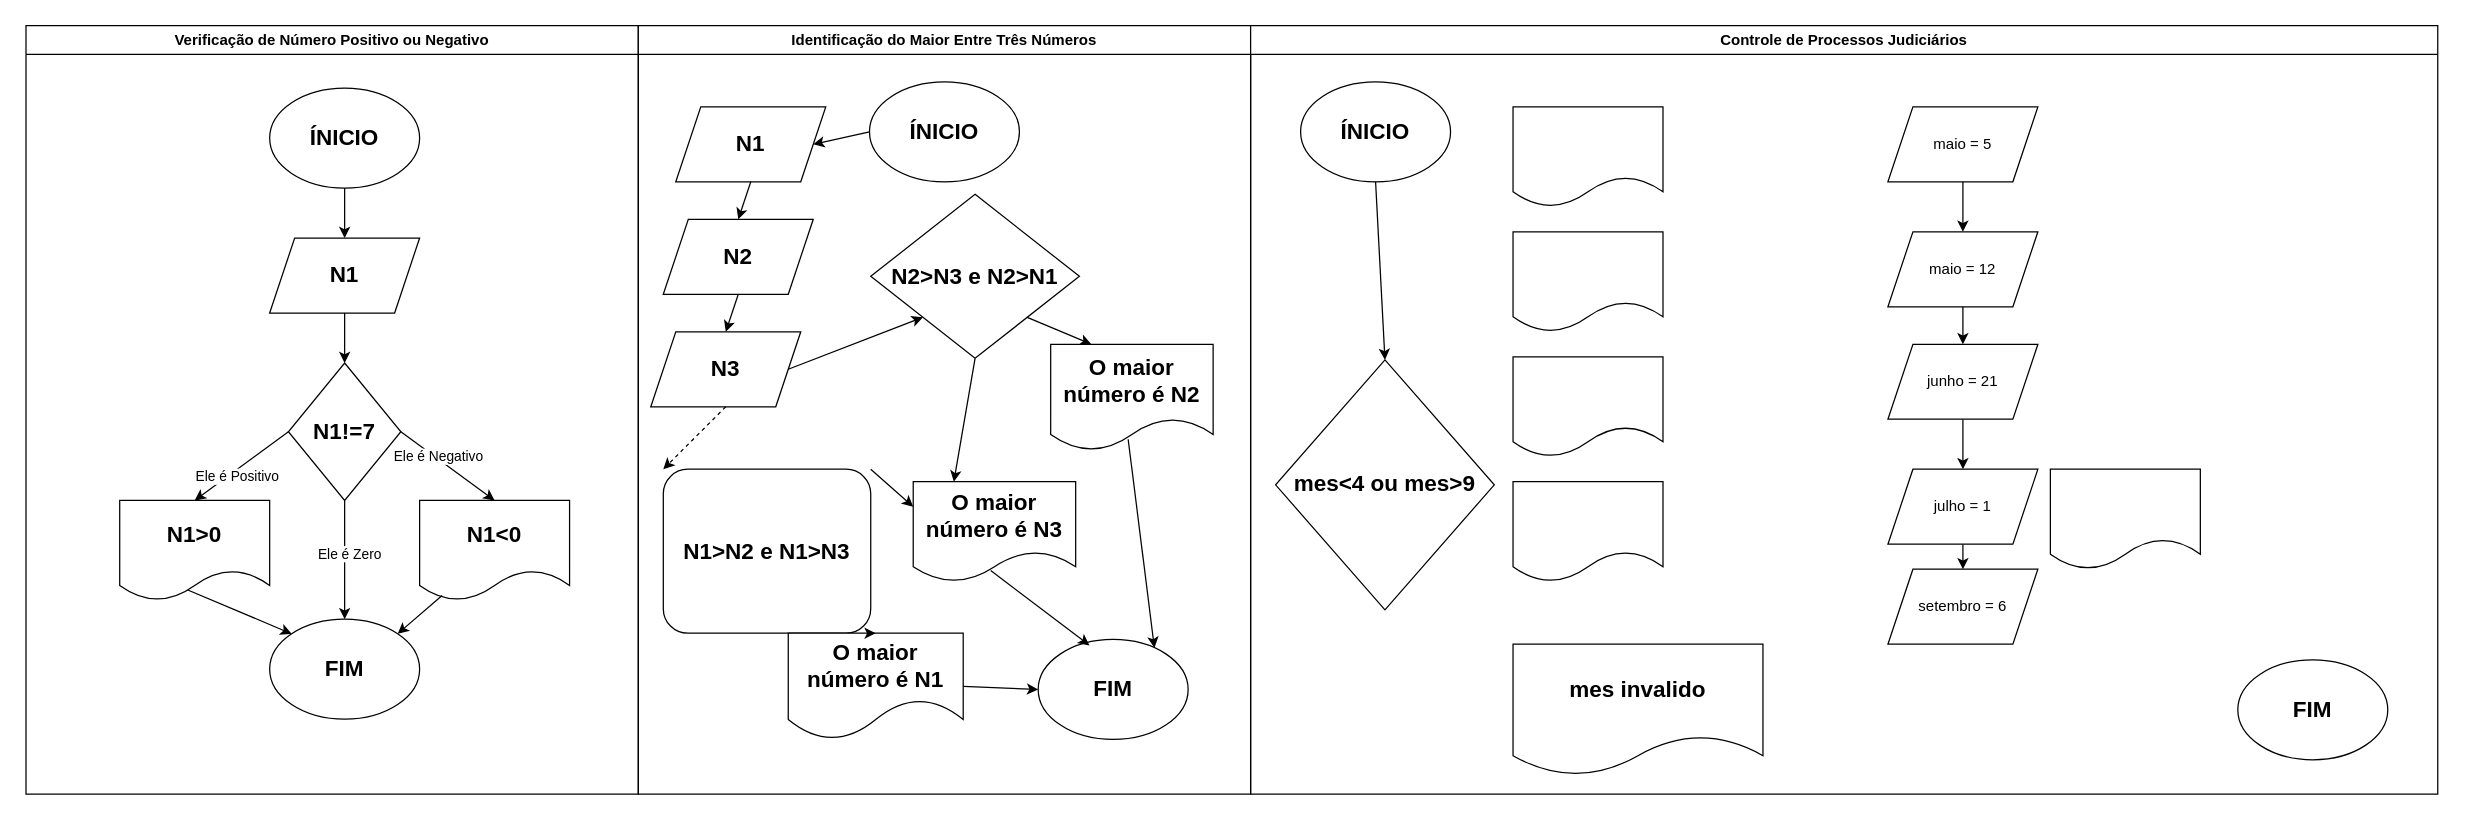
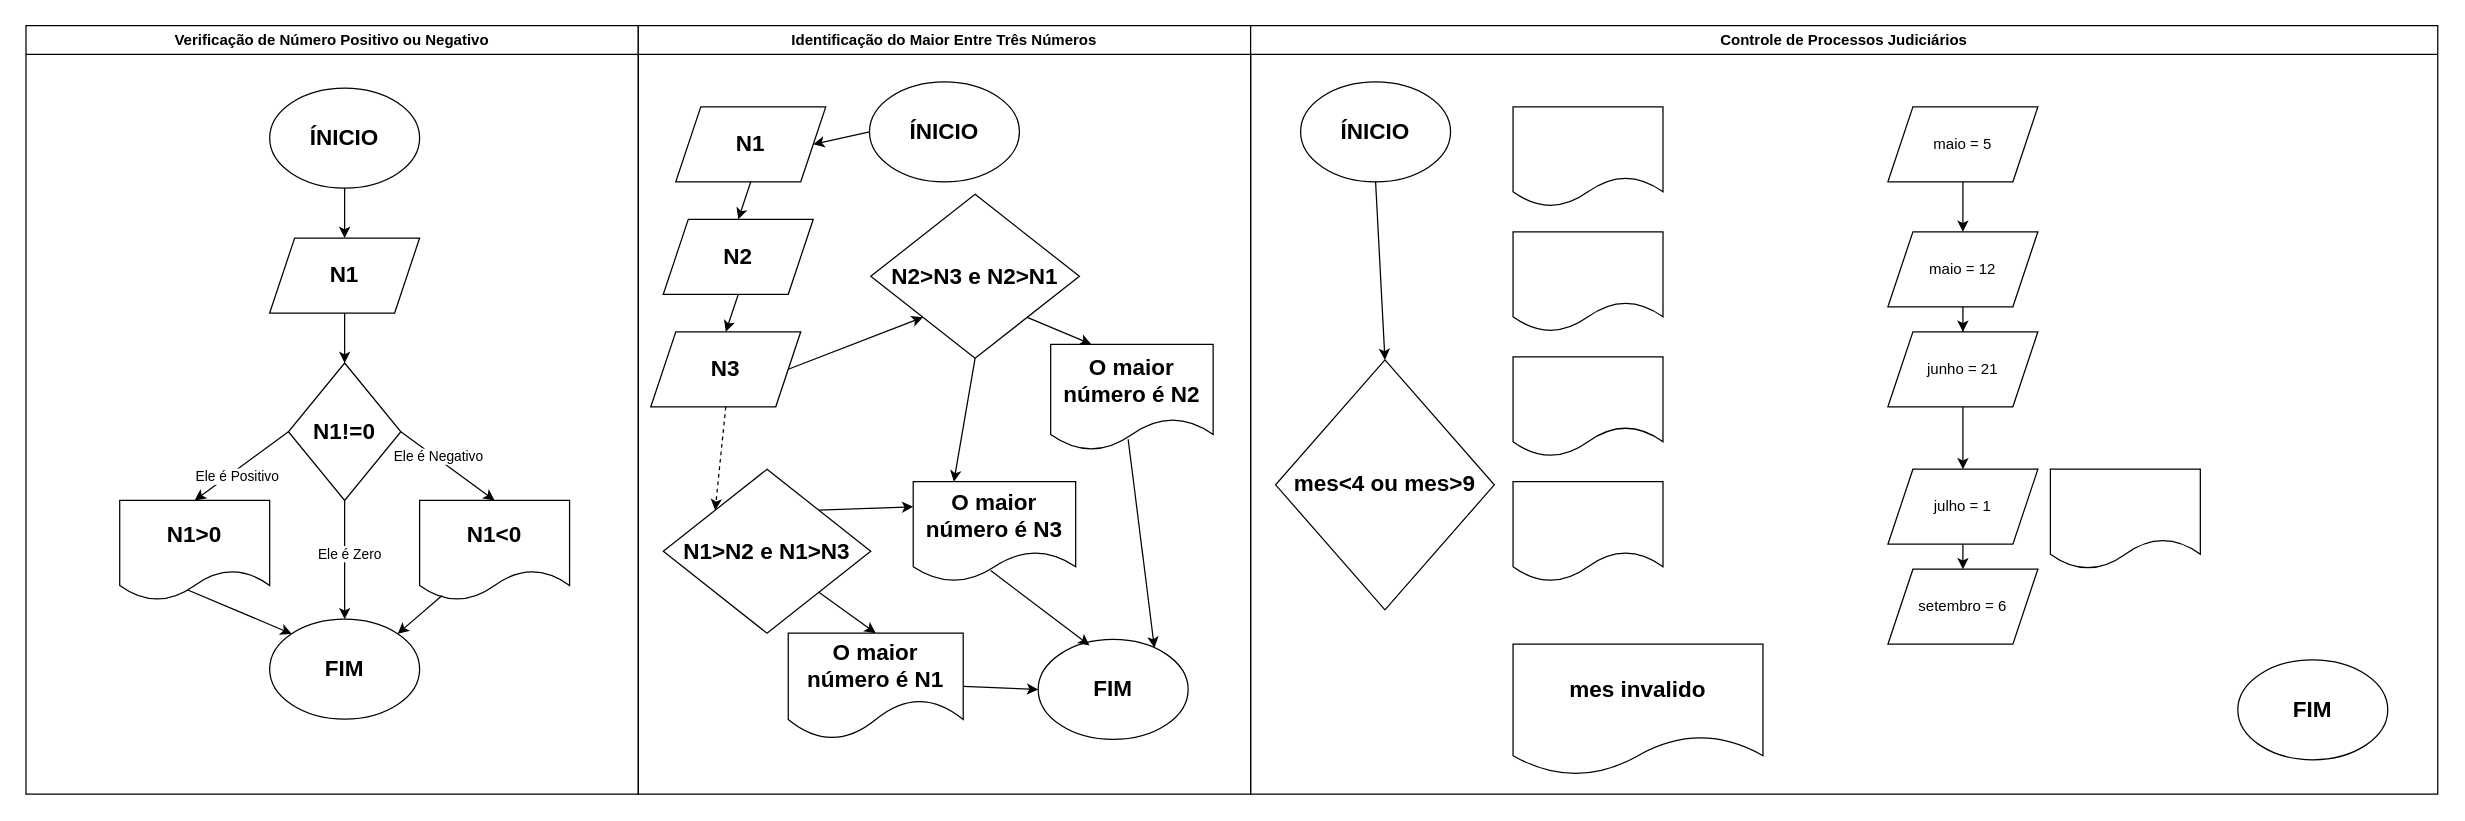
(1963, 382) -> (1963, 369)
(344, 432) -> (344, 432)
(767, 551) -> (767, 551)
